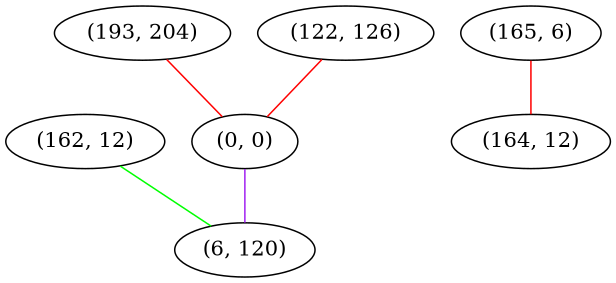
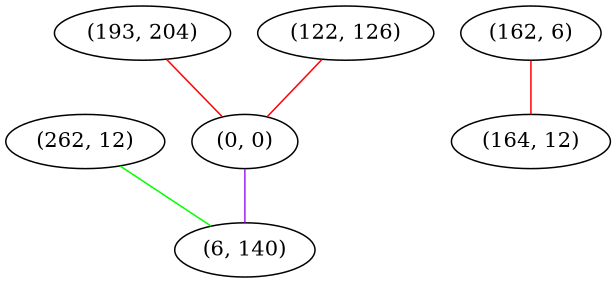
(531, 33) -> (531, 33)
(85, 142) -> (85, 142)
(245, 250) -> (245, 250)
